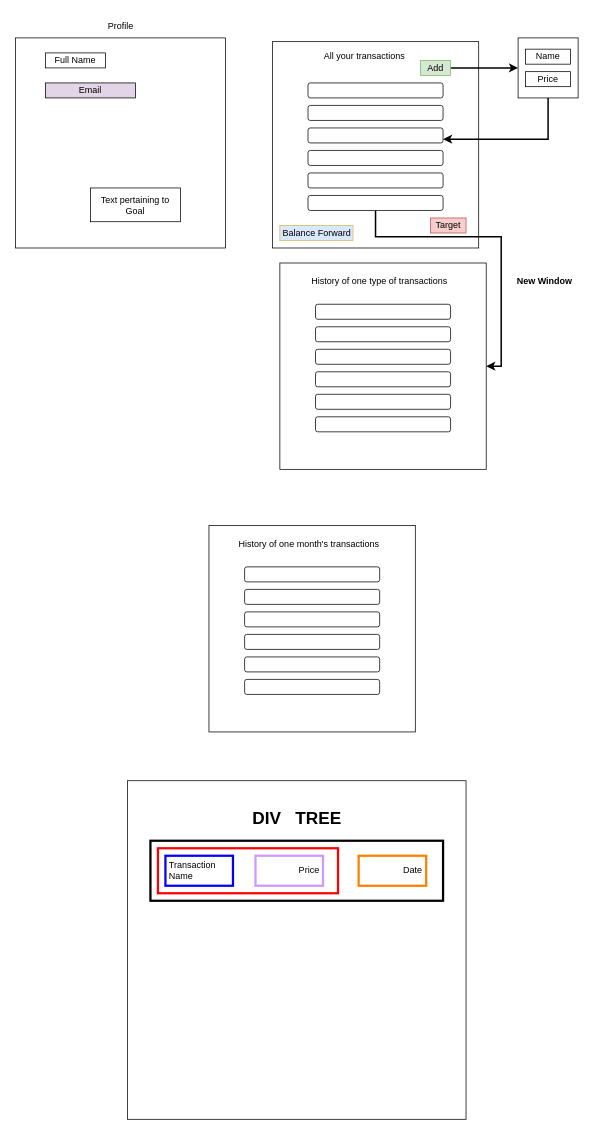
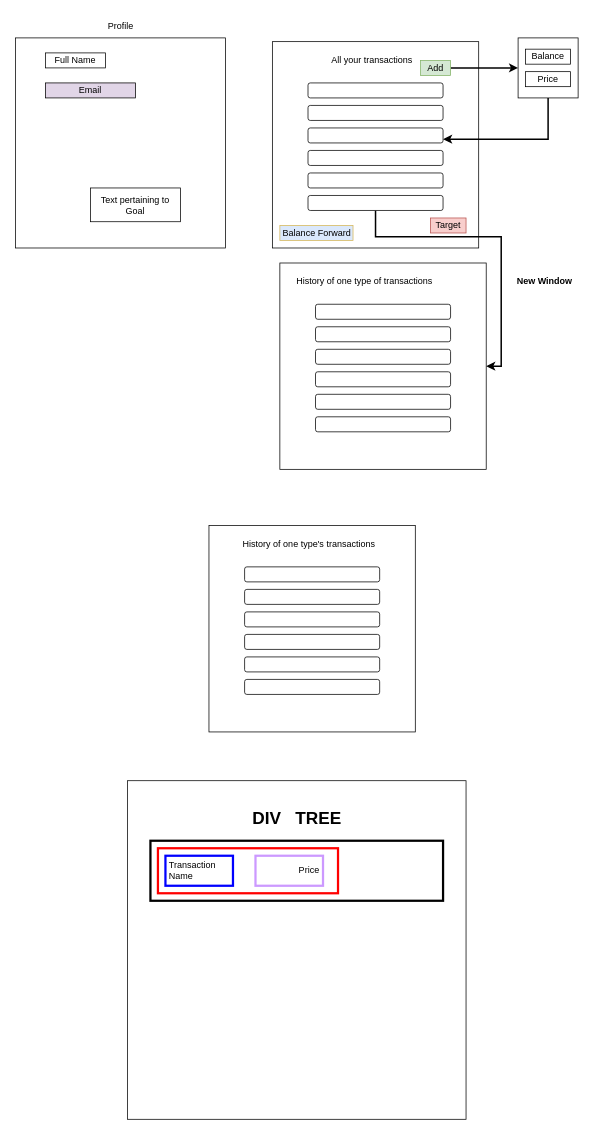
(364, 57) -> (372, 60)
(548, 57) -> (548, 57)
(379, 282) -> (364, 282)
(309, 544) -> (309, 544)
(392, 870) -> none
